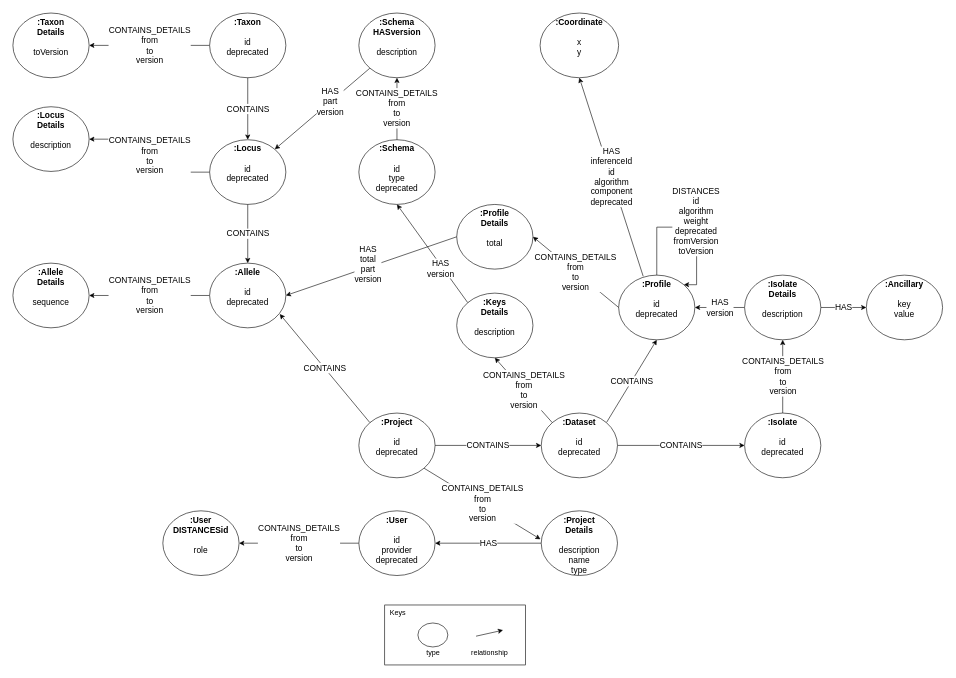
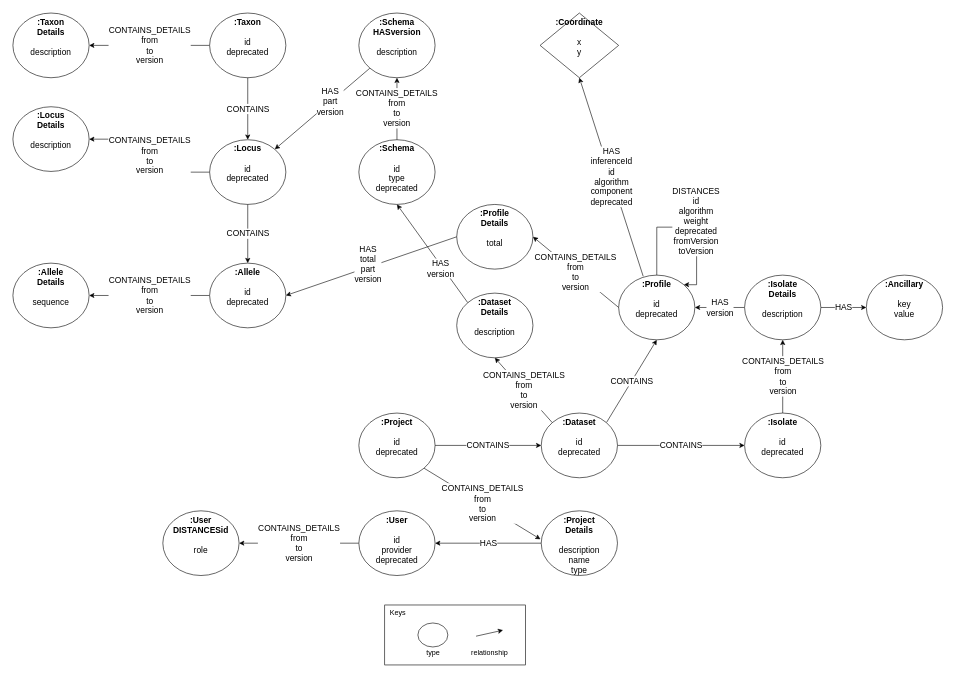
(51, 32) -> (51, 32)
(580, 45) -> (580, 45)
(495, 312) -> (495, 312)
(325, 369) -> none
